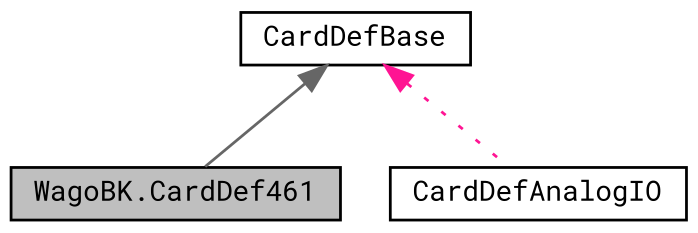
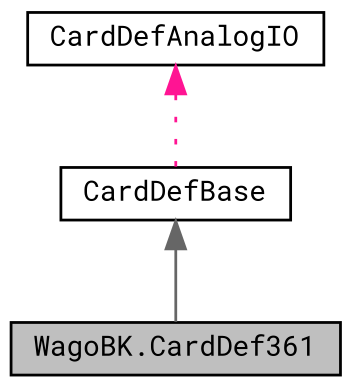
(458, 125) -> (176, 131)
(176, 194) -> (176, 349)
